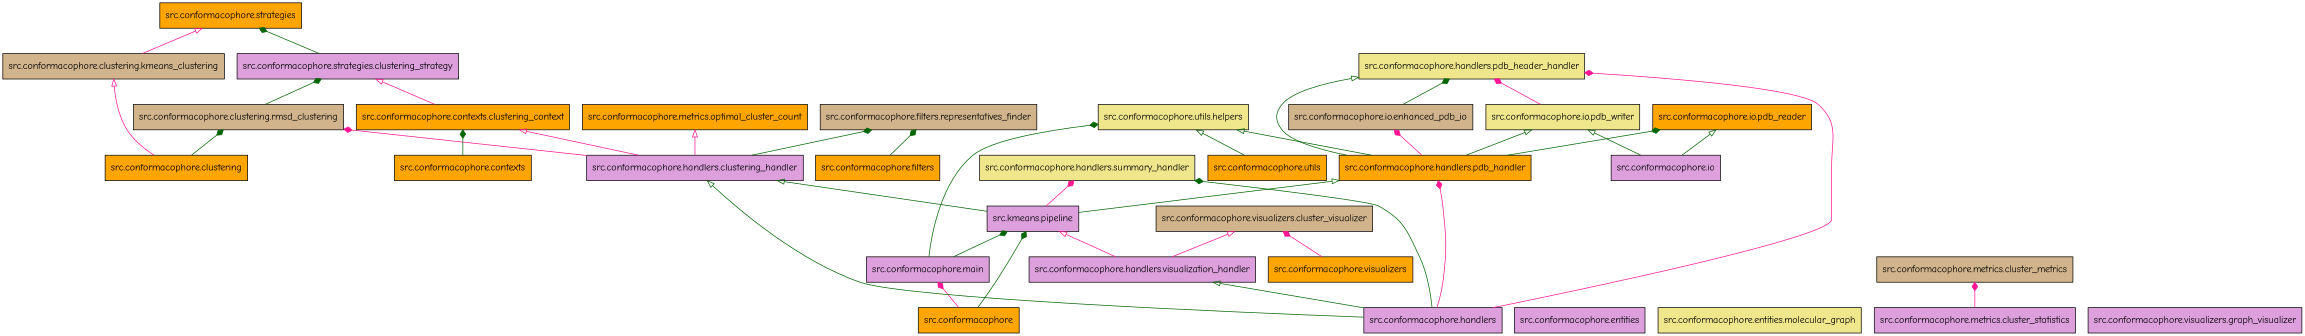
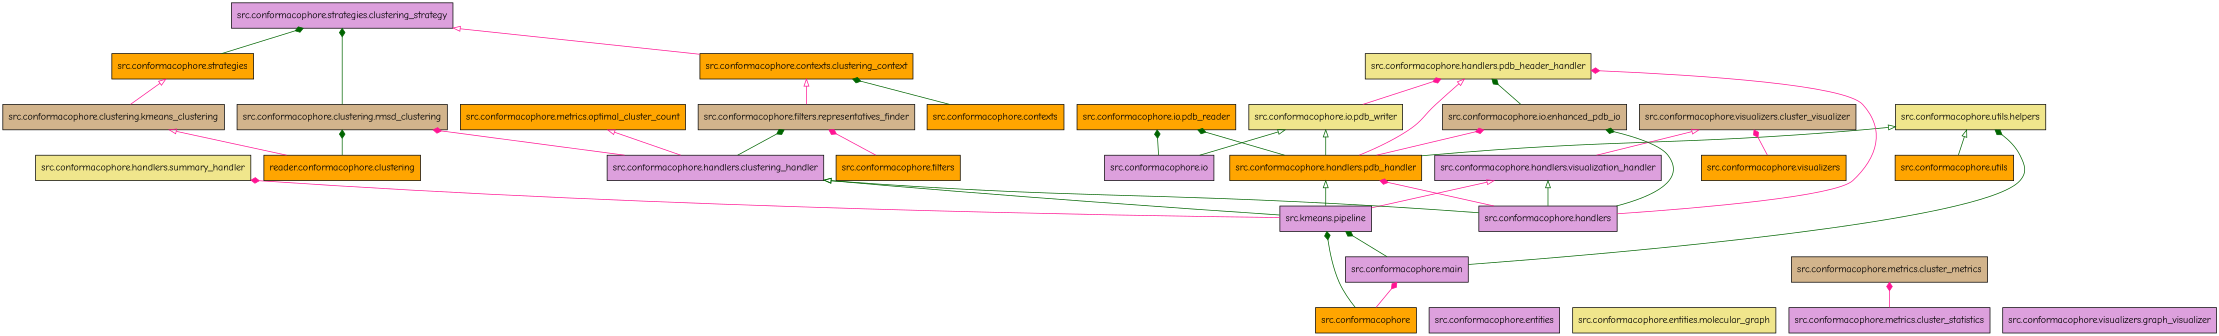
(293, 43) -> (258, 42)
(1277, 115) -> (1414, 126)
(582, 143) -> (806, 95)
(900, 145) -> (856, 145)
(1696, 145) -> (1158, 147)
(176, 168) -> (342, 168)
(1350, 200) -> (1673, 168)
(1091, 246) -> (1427, 196)
